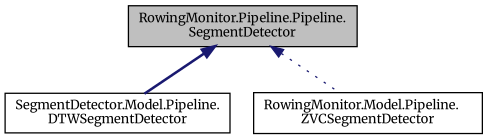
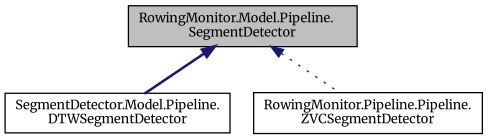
(243, 26) -> (243, 26)
(368, 113) -> (368, 113)
